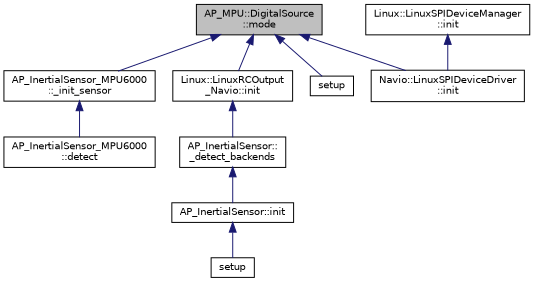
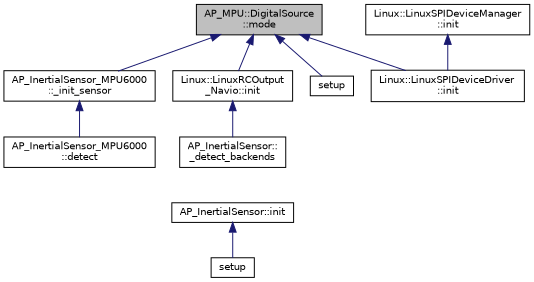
(448, 86) -> (448, 86)
(233, 190) -> none
